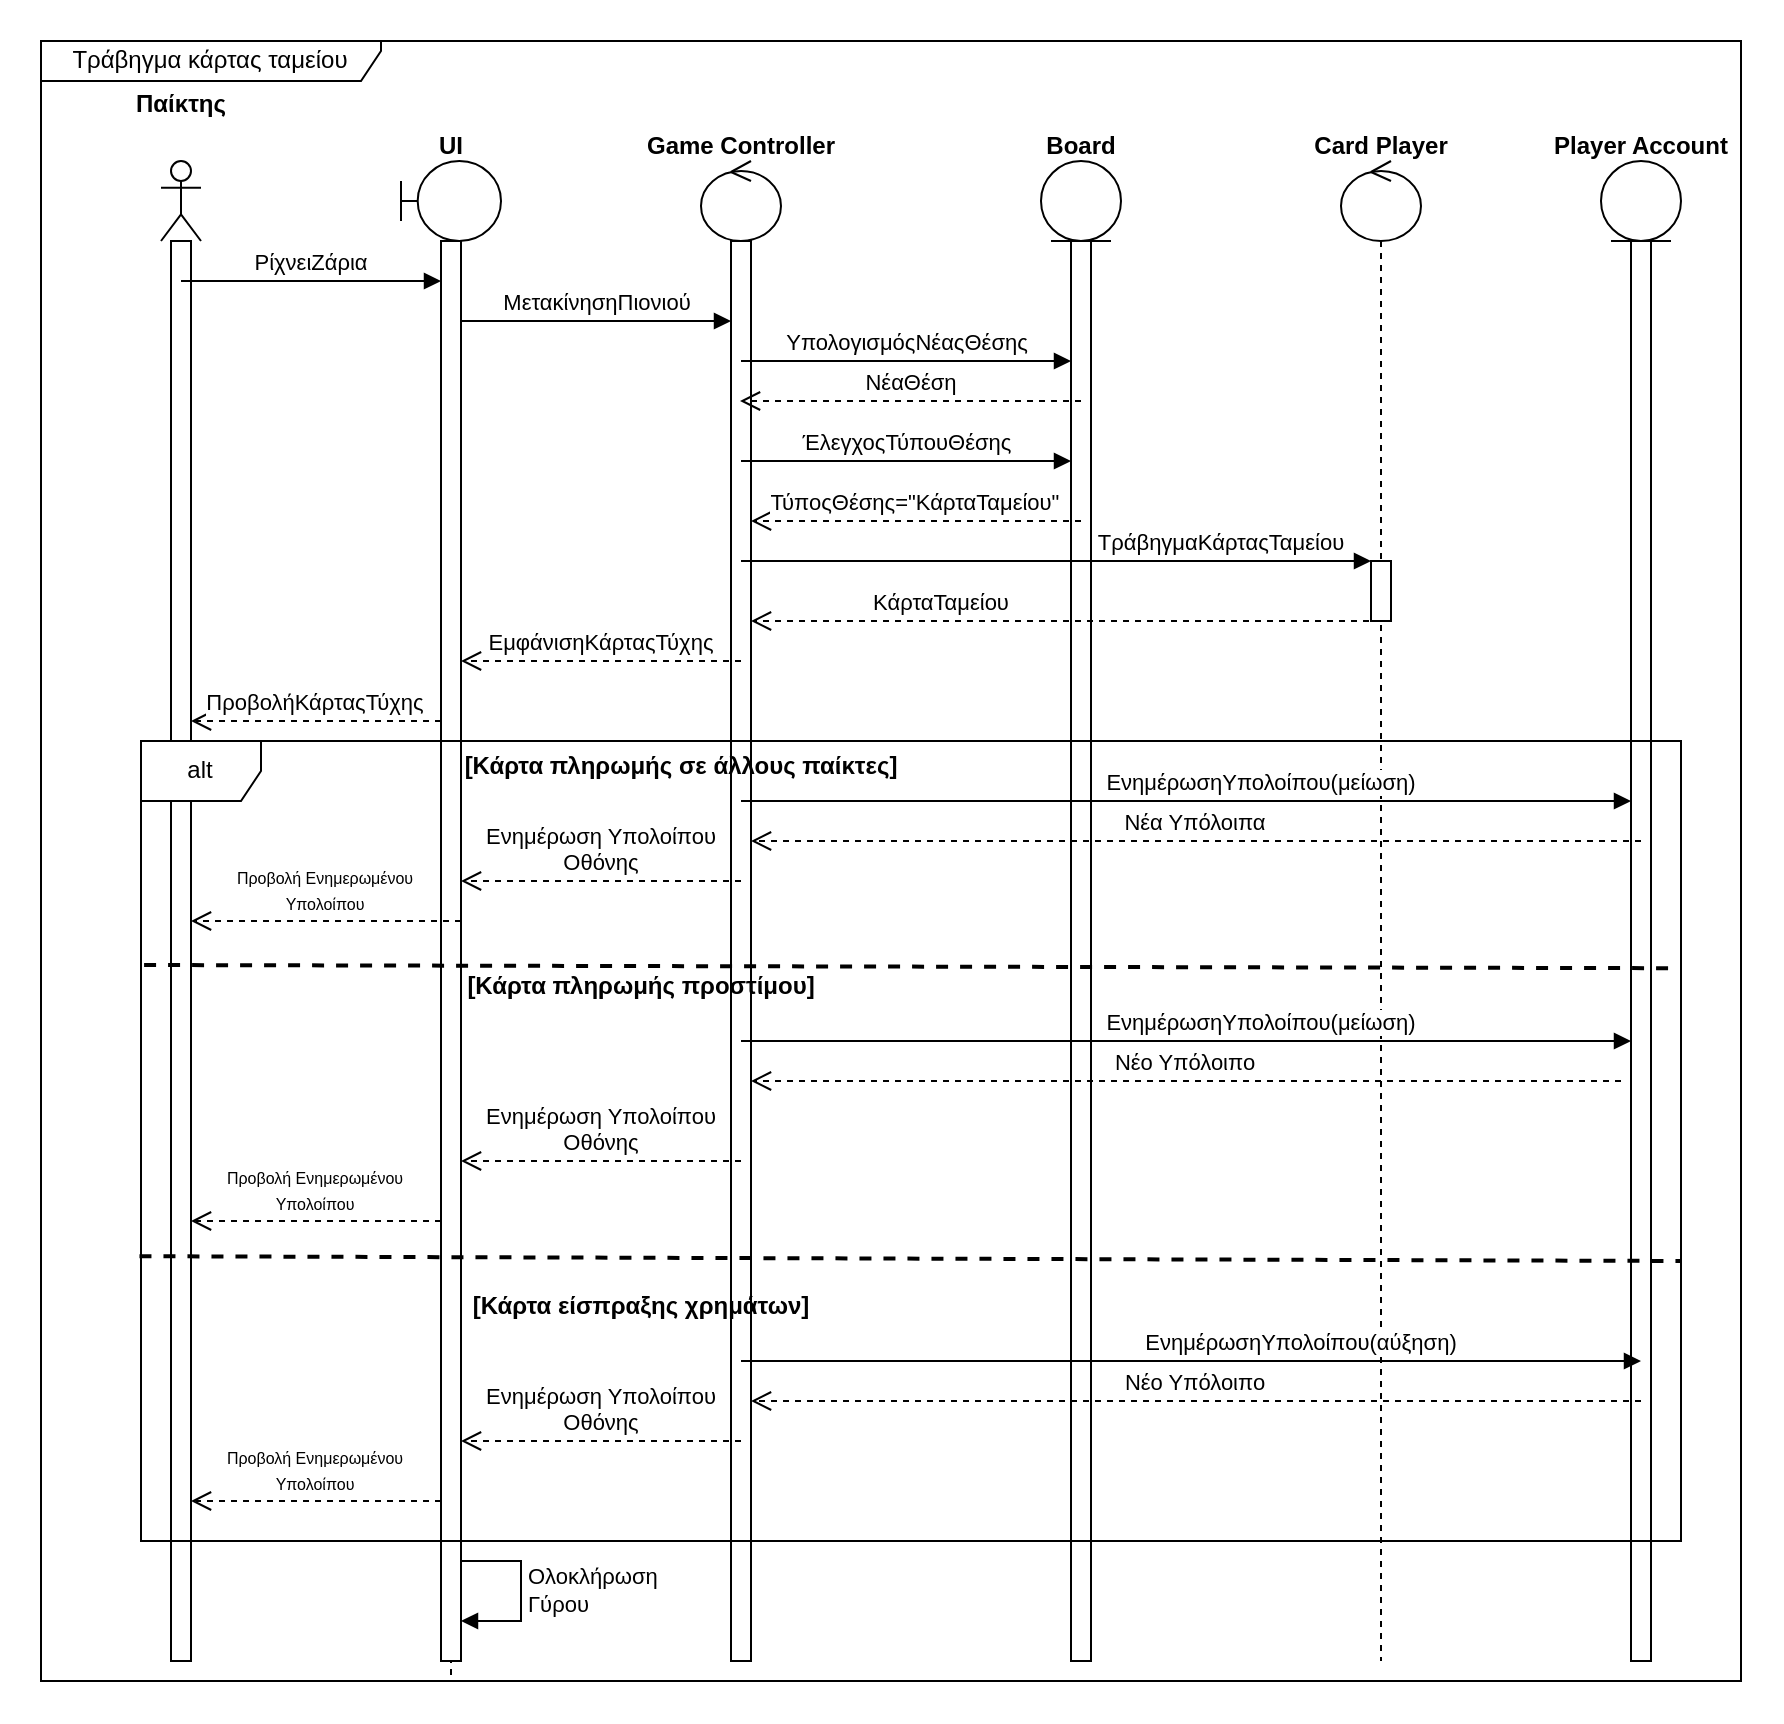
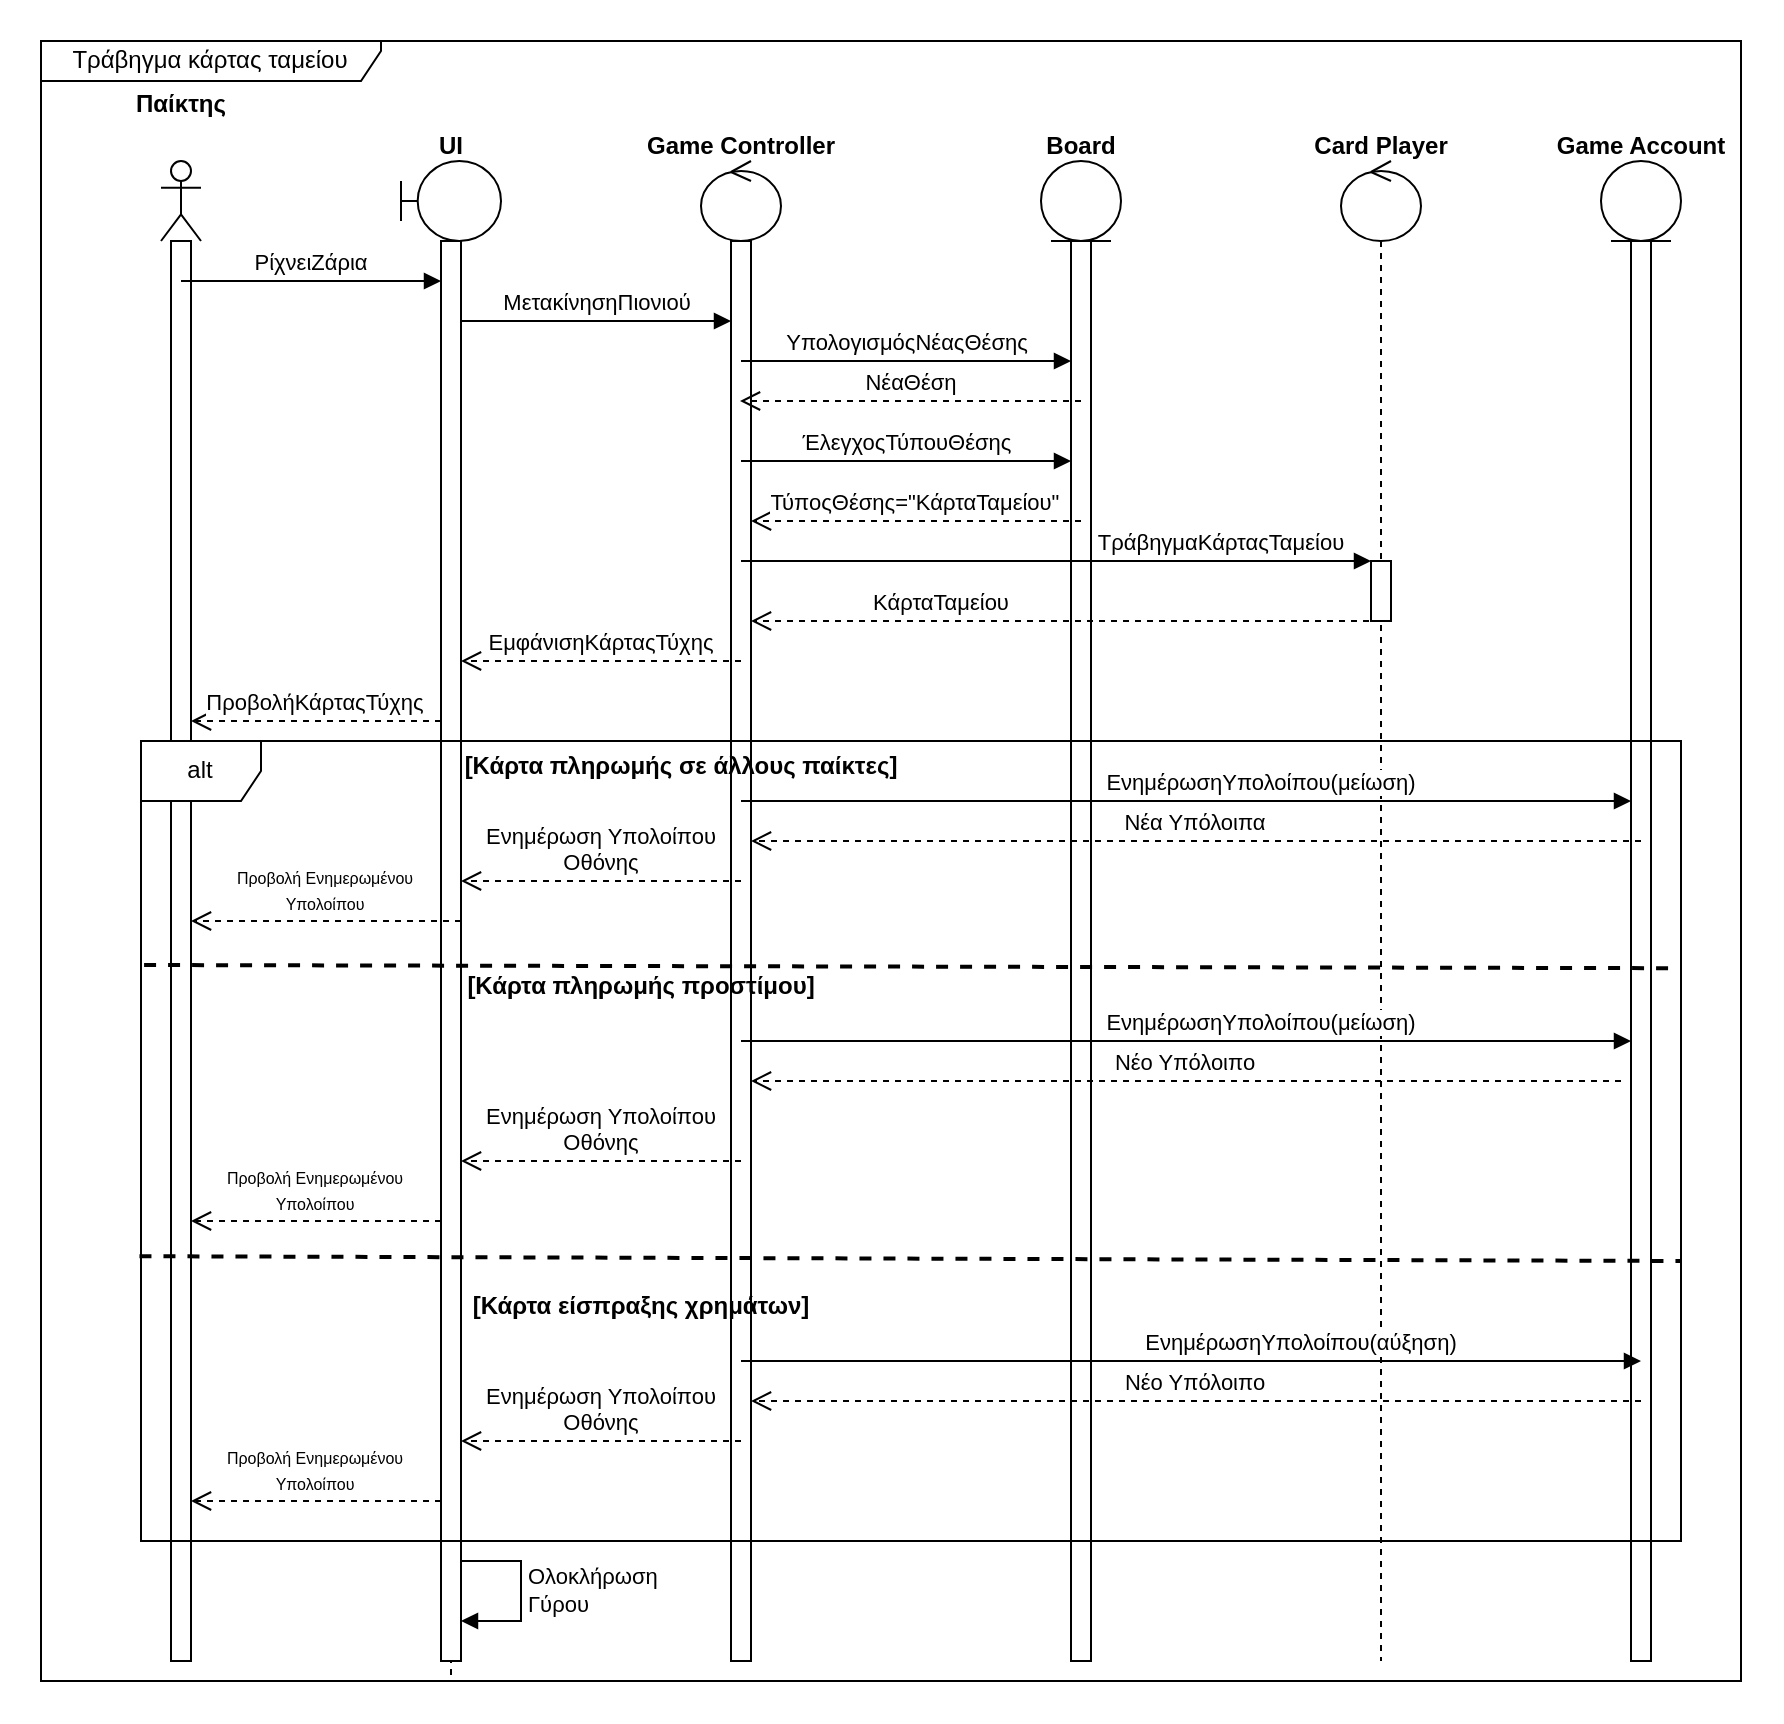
(1642, 147) -> (1642, 147)
